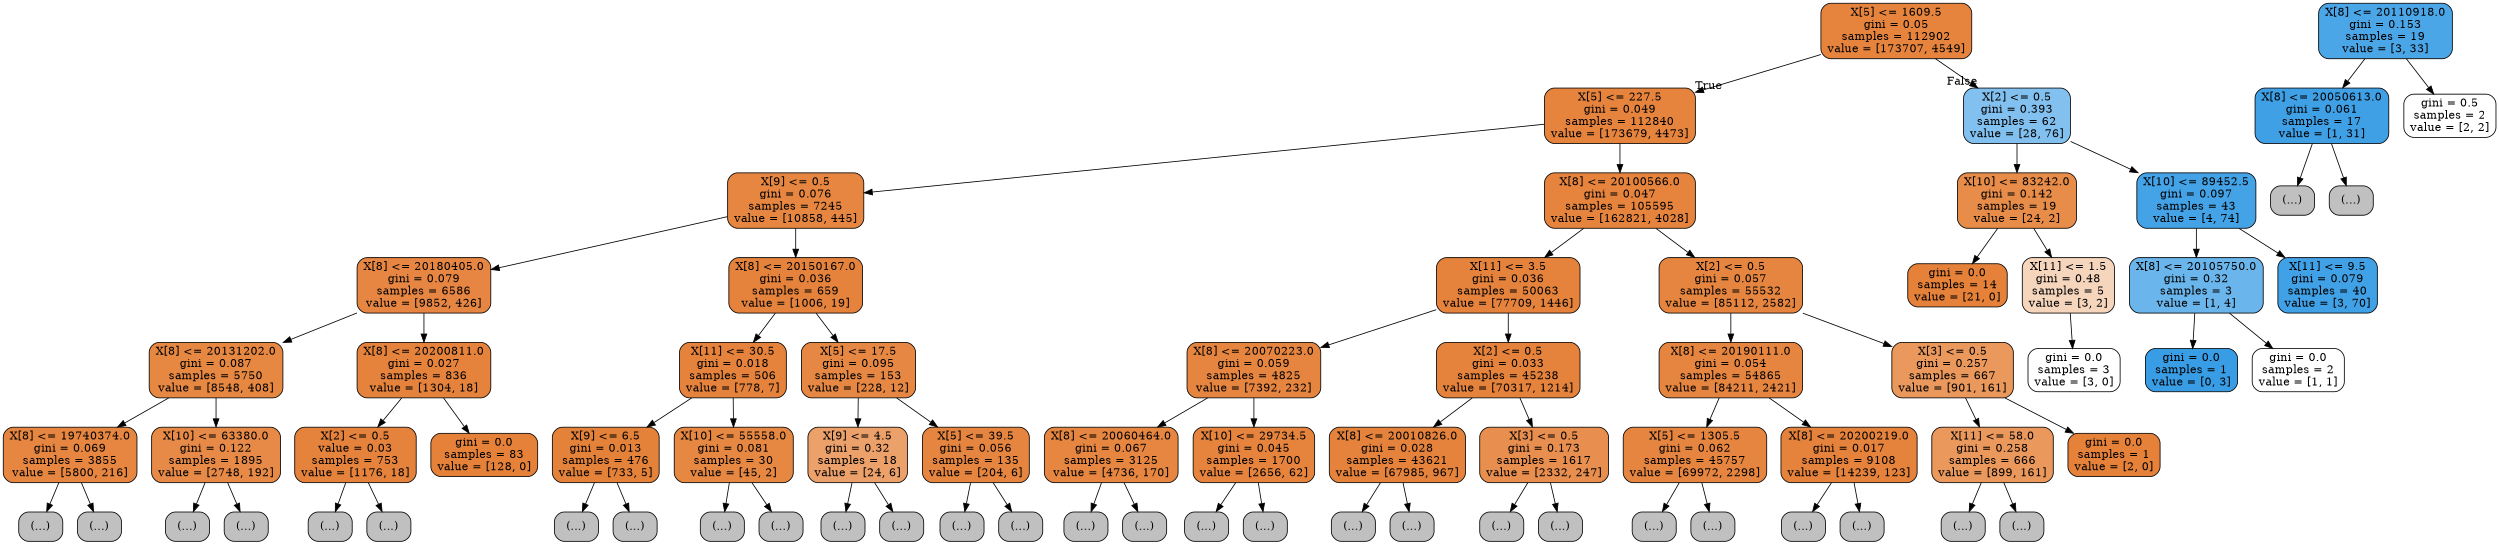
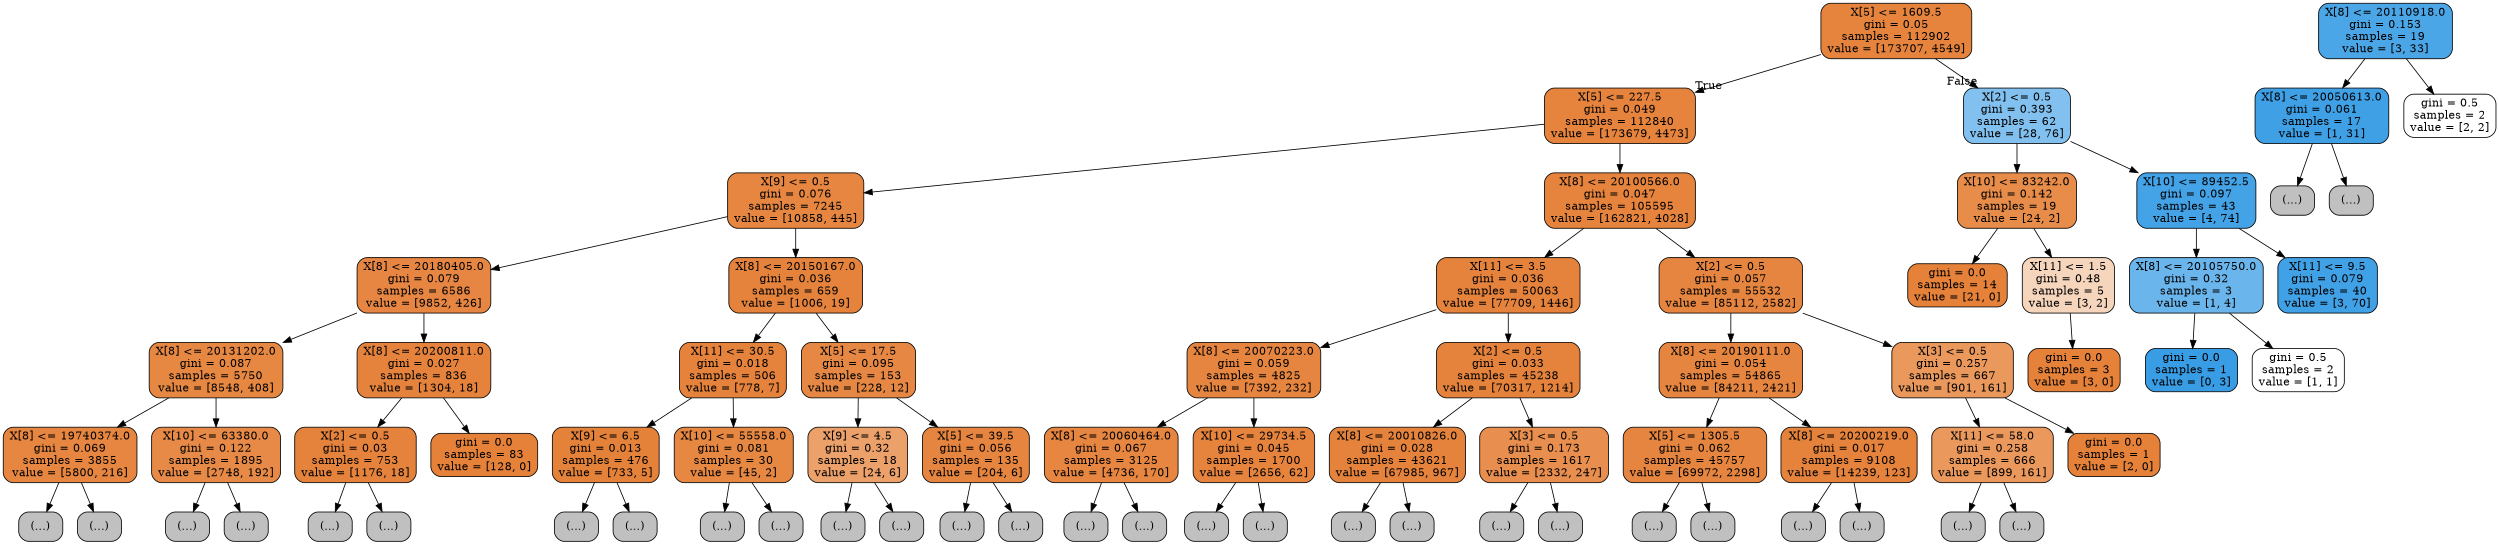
(2074, 370) -> (2074, 370)
(2298, 370) -> (2298, 370)
(355, 455) -> (355, 455)
